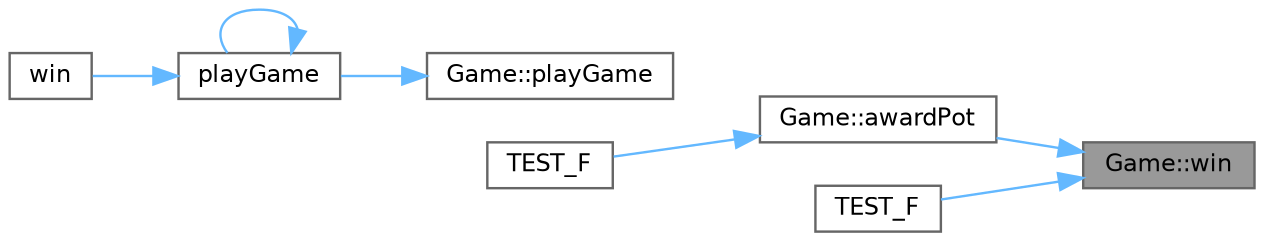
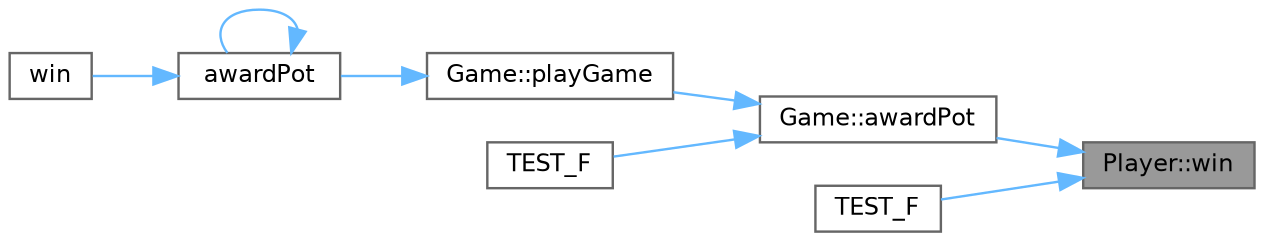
(259, 76) -> (259, 76)
none -> (704, 96)
(1169, 165) -> (1169, 165)
